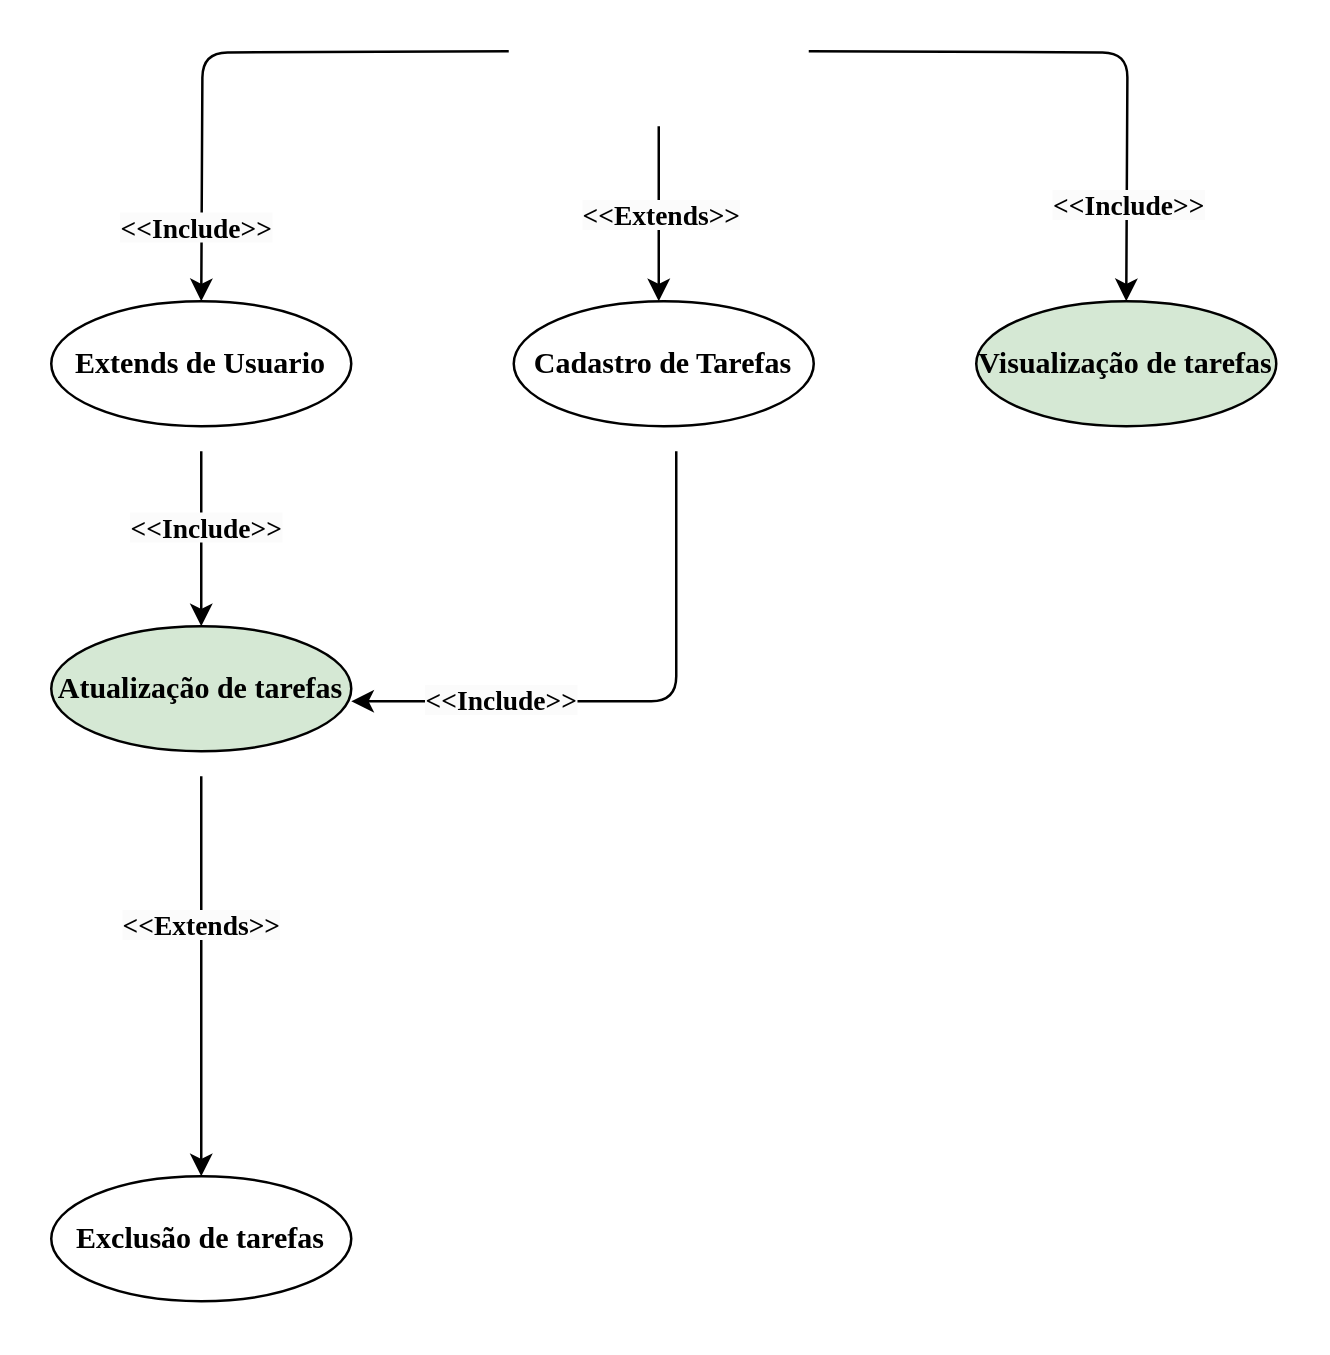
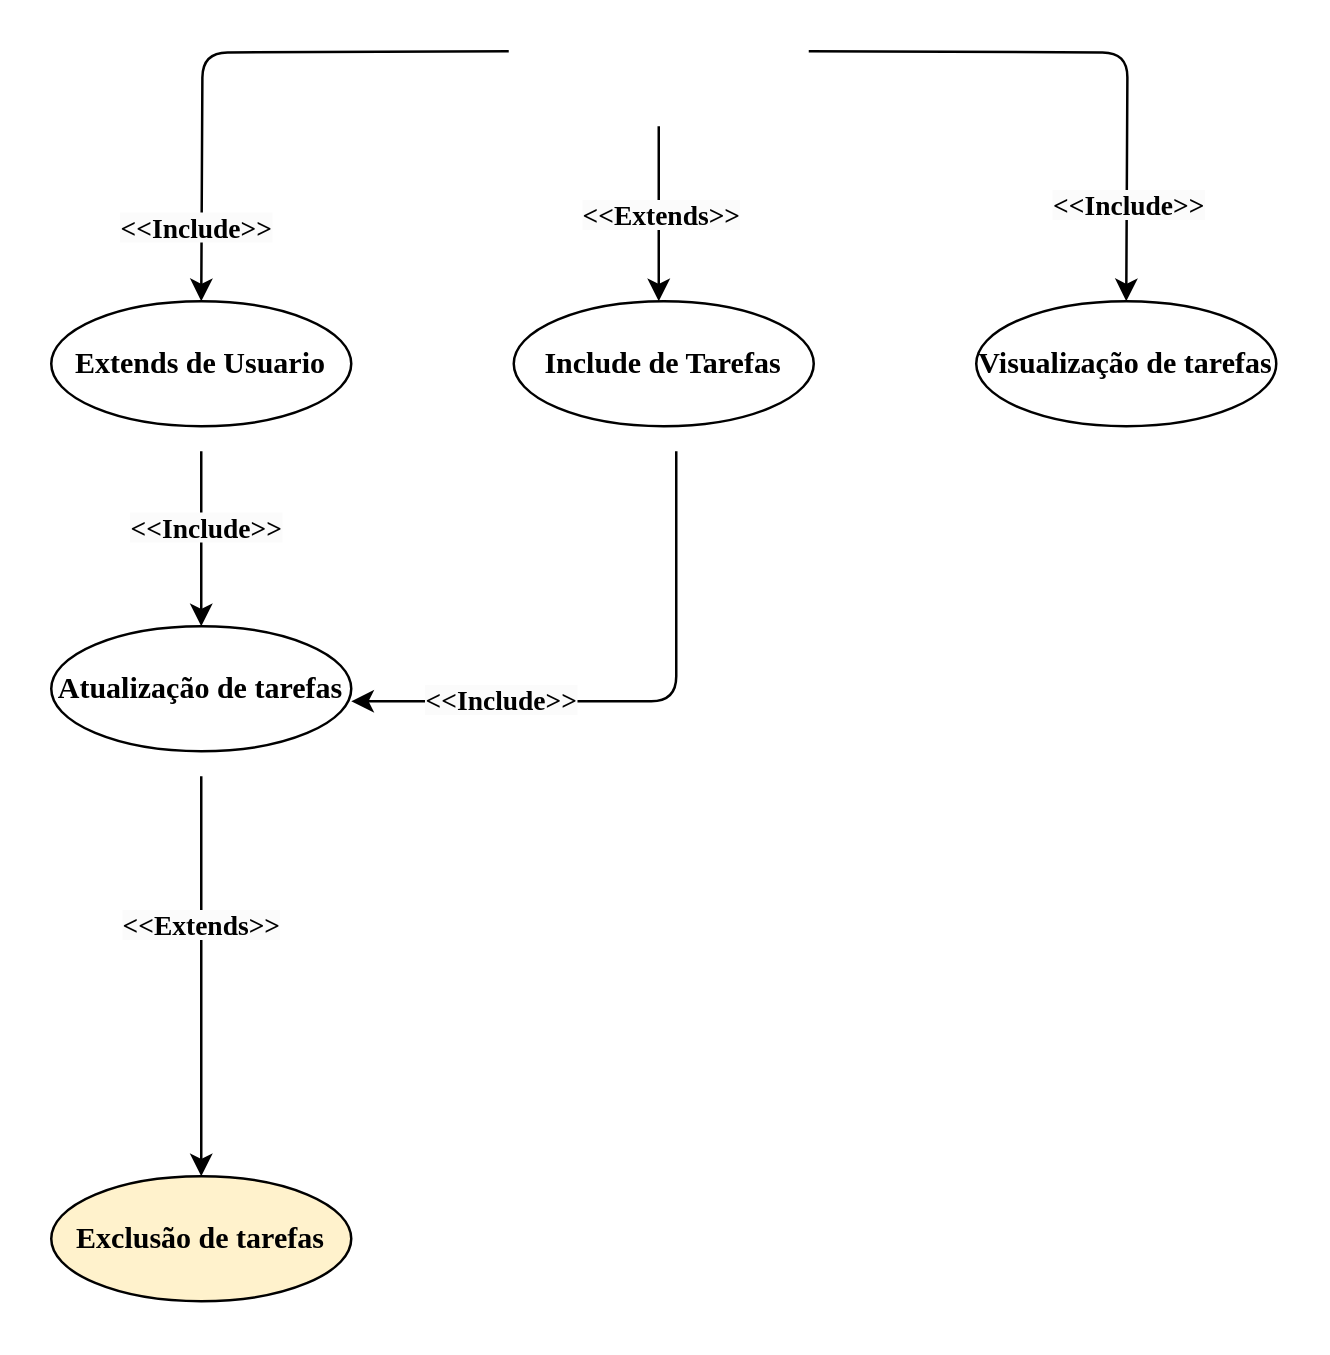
(664, 364) -> (664, 364)
(1126, 364) -> (1126, 364)
(201, 689) -> (201, 689)
(201, 1239) -> (201, 1239)
